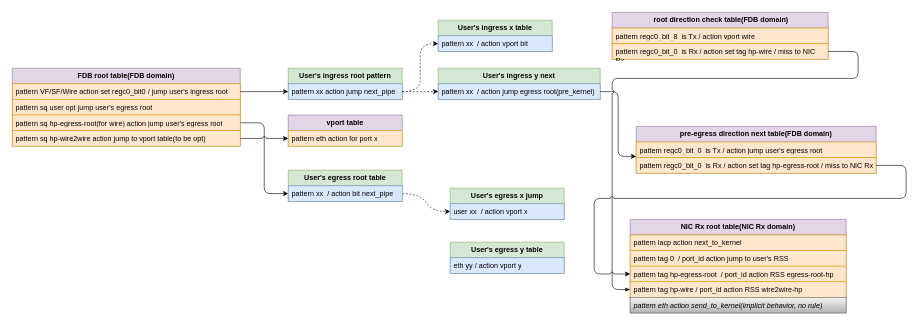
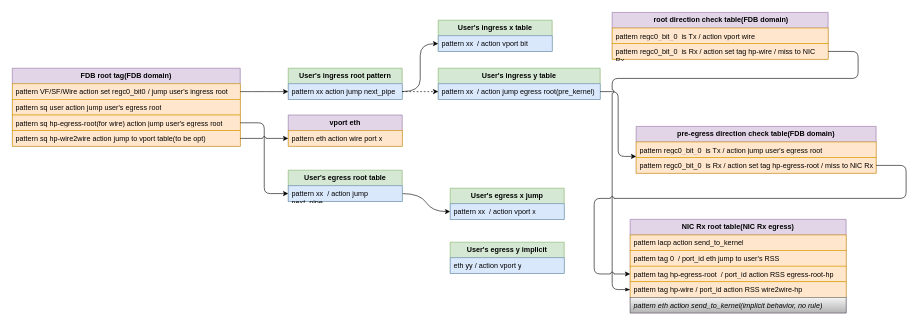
(698, 36) -> (698, 36)
(420, 65) -> (420, 65)
(126, 76) -> (126, 76)
(519, 76) -> (519, 76)
(95, 108) -> (100, 108)
(345, 123) -> (345, 123)
(756, 134) -> (756, 134)
(345, 139) -> (346, 139)
(346, 199) -> (346, 199)
(426, 202) -> (426, 202)
(499, 212) -> (505, 212)
(738, 227) -> (738, 227)
(697, 243) -> (697, 243)
(507, 250) -> (507, 250)
(723, 259) -> (718, 259)
